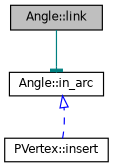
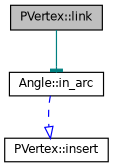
(56, 18) -> (56, 18)
(64, 123) -> (49, 111)
